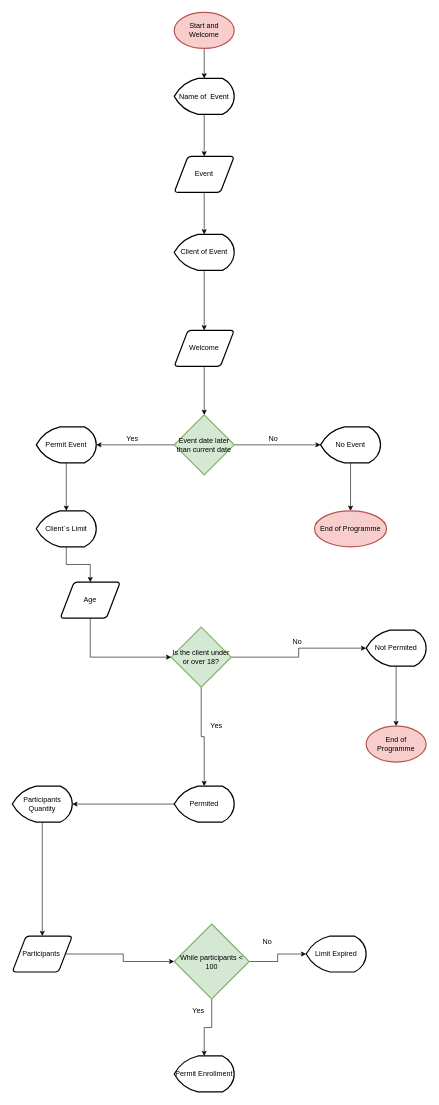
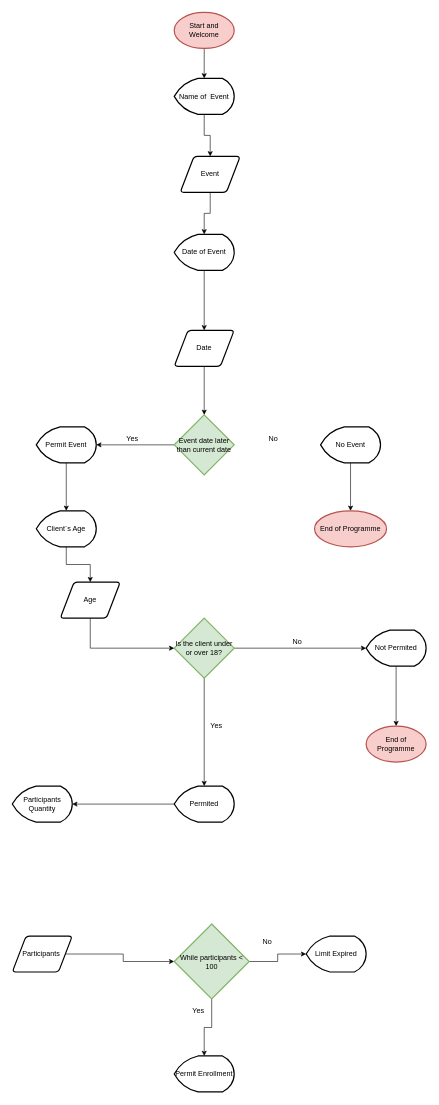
(204, 174) -> (210, 174)
(204, 252) -> (204, 252)
(204, 348) -> (204, 348)
(315, 445) -> none
(66, 529) -> (66, 529)
(201, 657) -> (204, 648)
(42, 930) -> none
